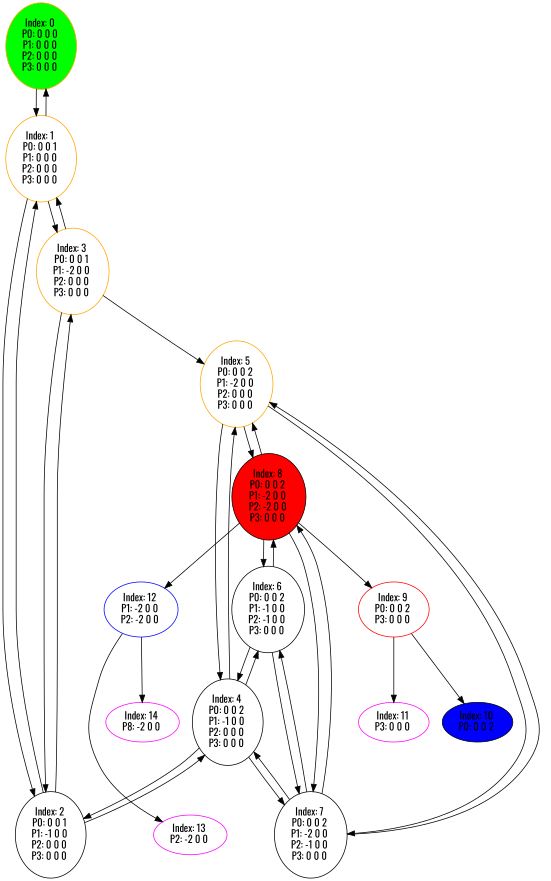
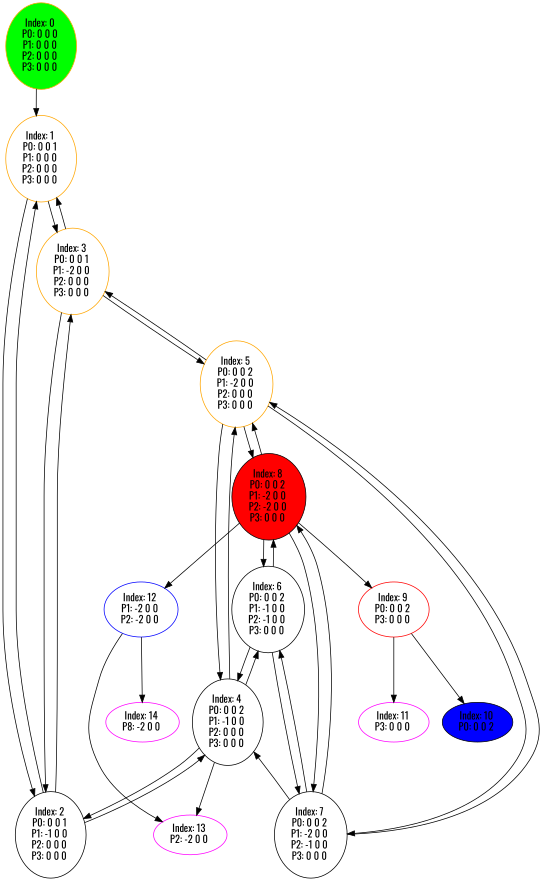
(46, 106) -> none
none -> (159, 327)
(264, 778) -> (207, 785)
